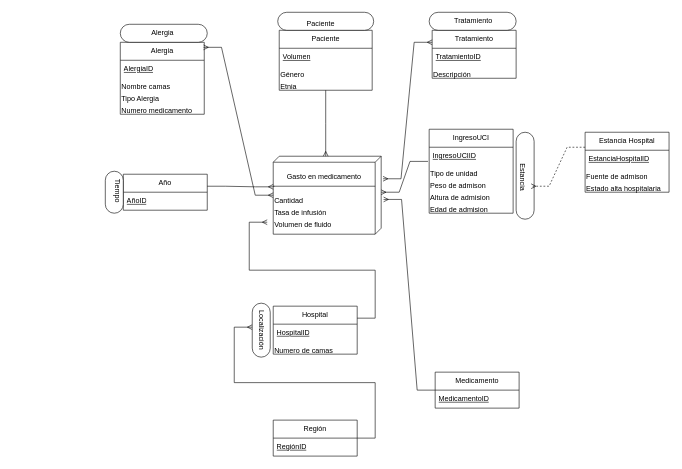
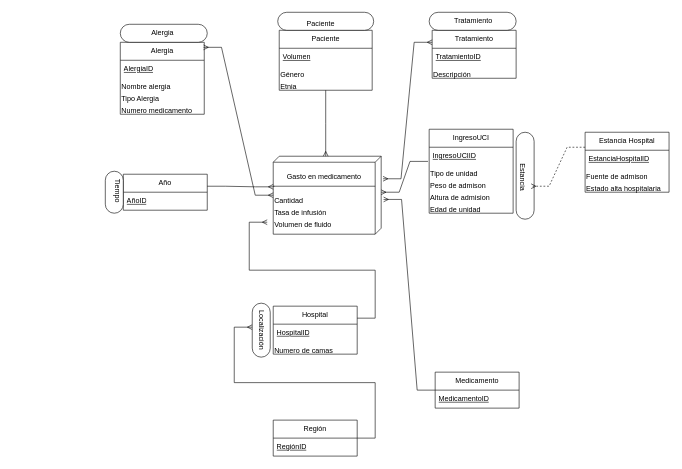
(145, 87) -> (147, 87)
(459, 210) -> (456, 210)
